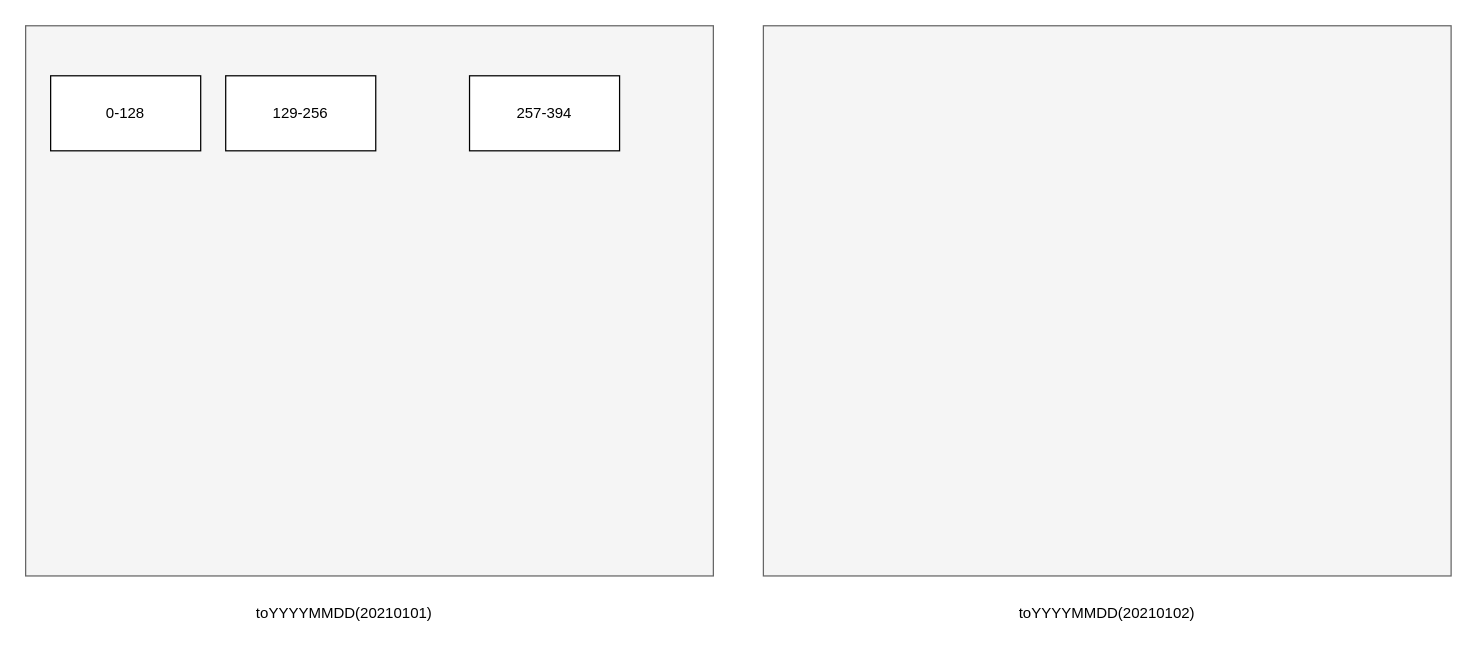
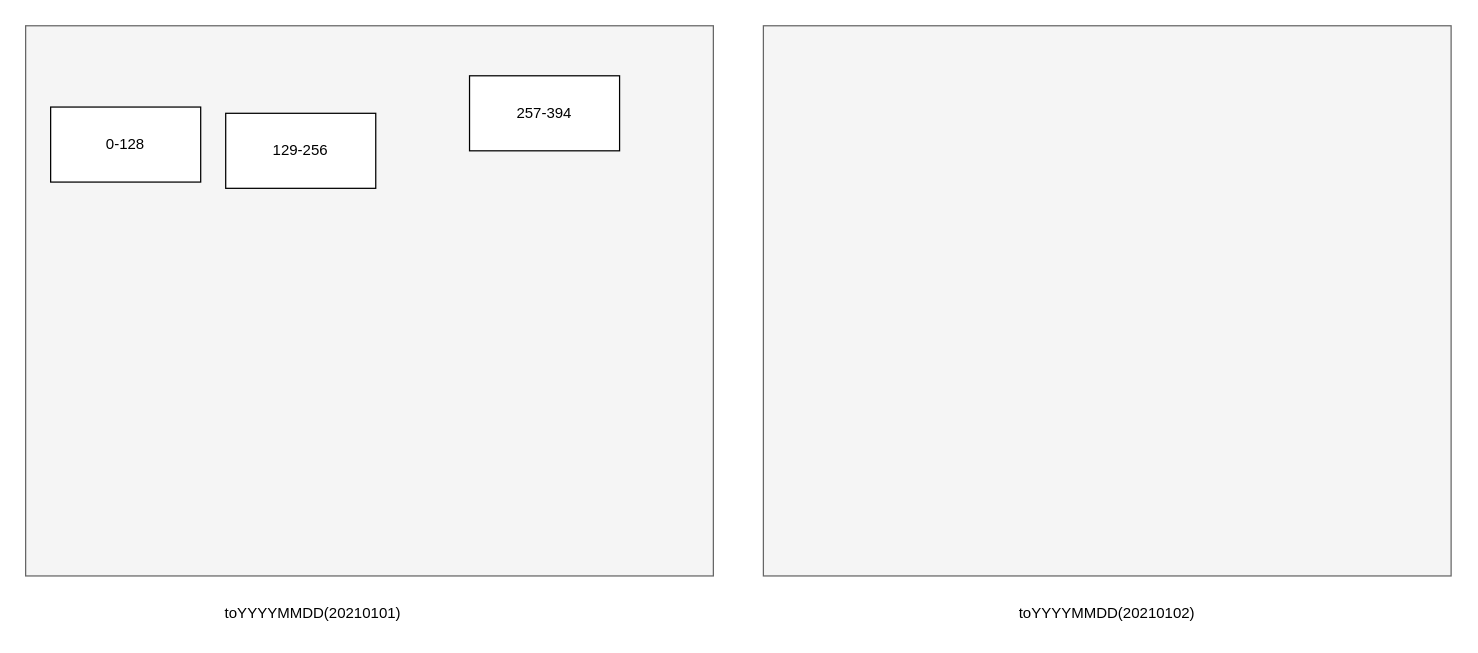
(126, 113) -> (126, 144)
(301, 113) -> (301, 151)
(344, 613) -> (313, 613)
